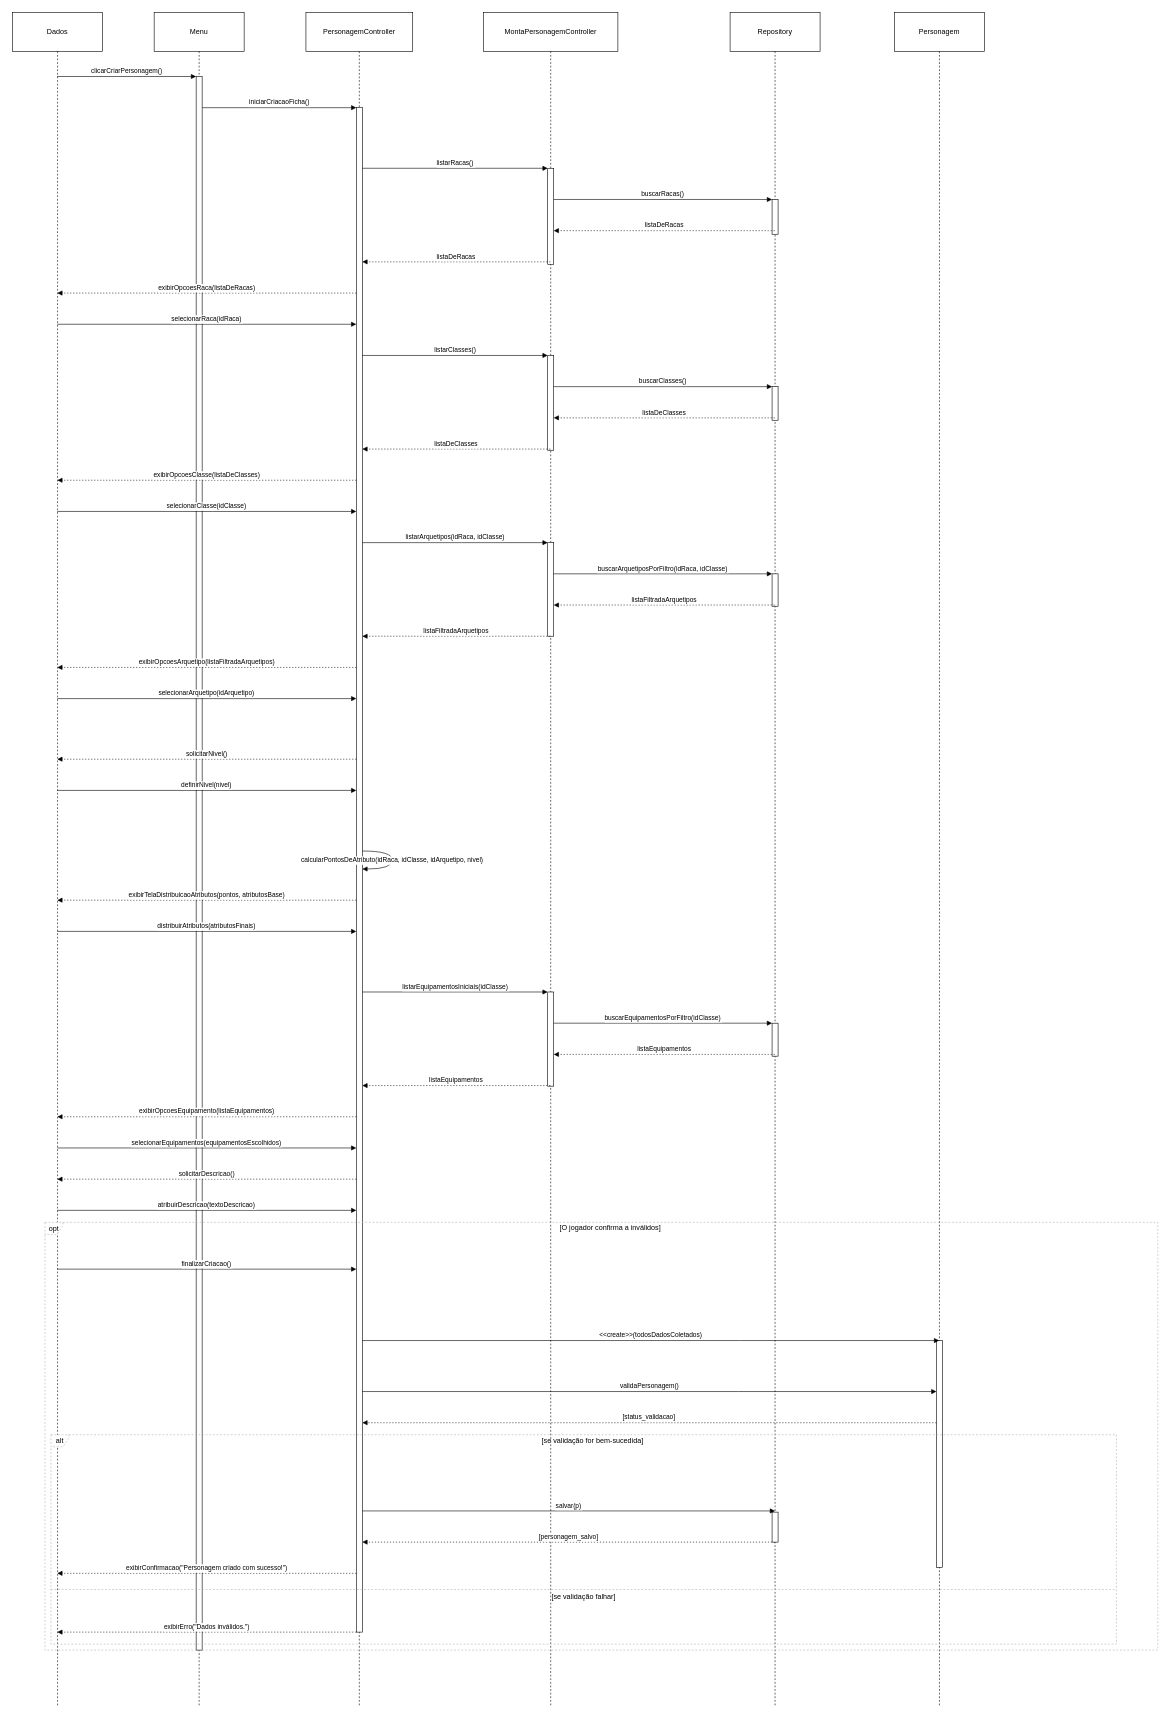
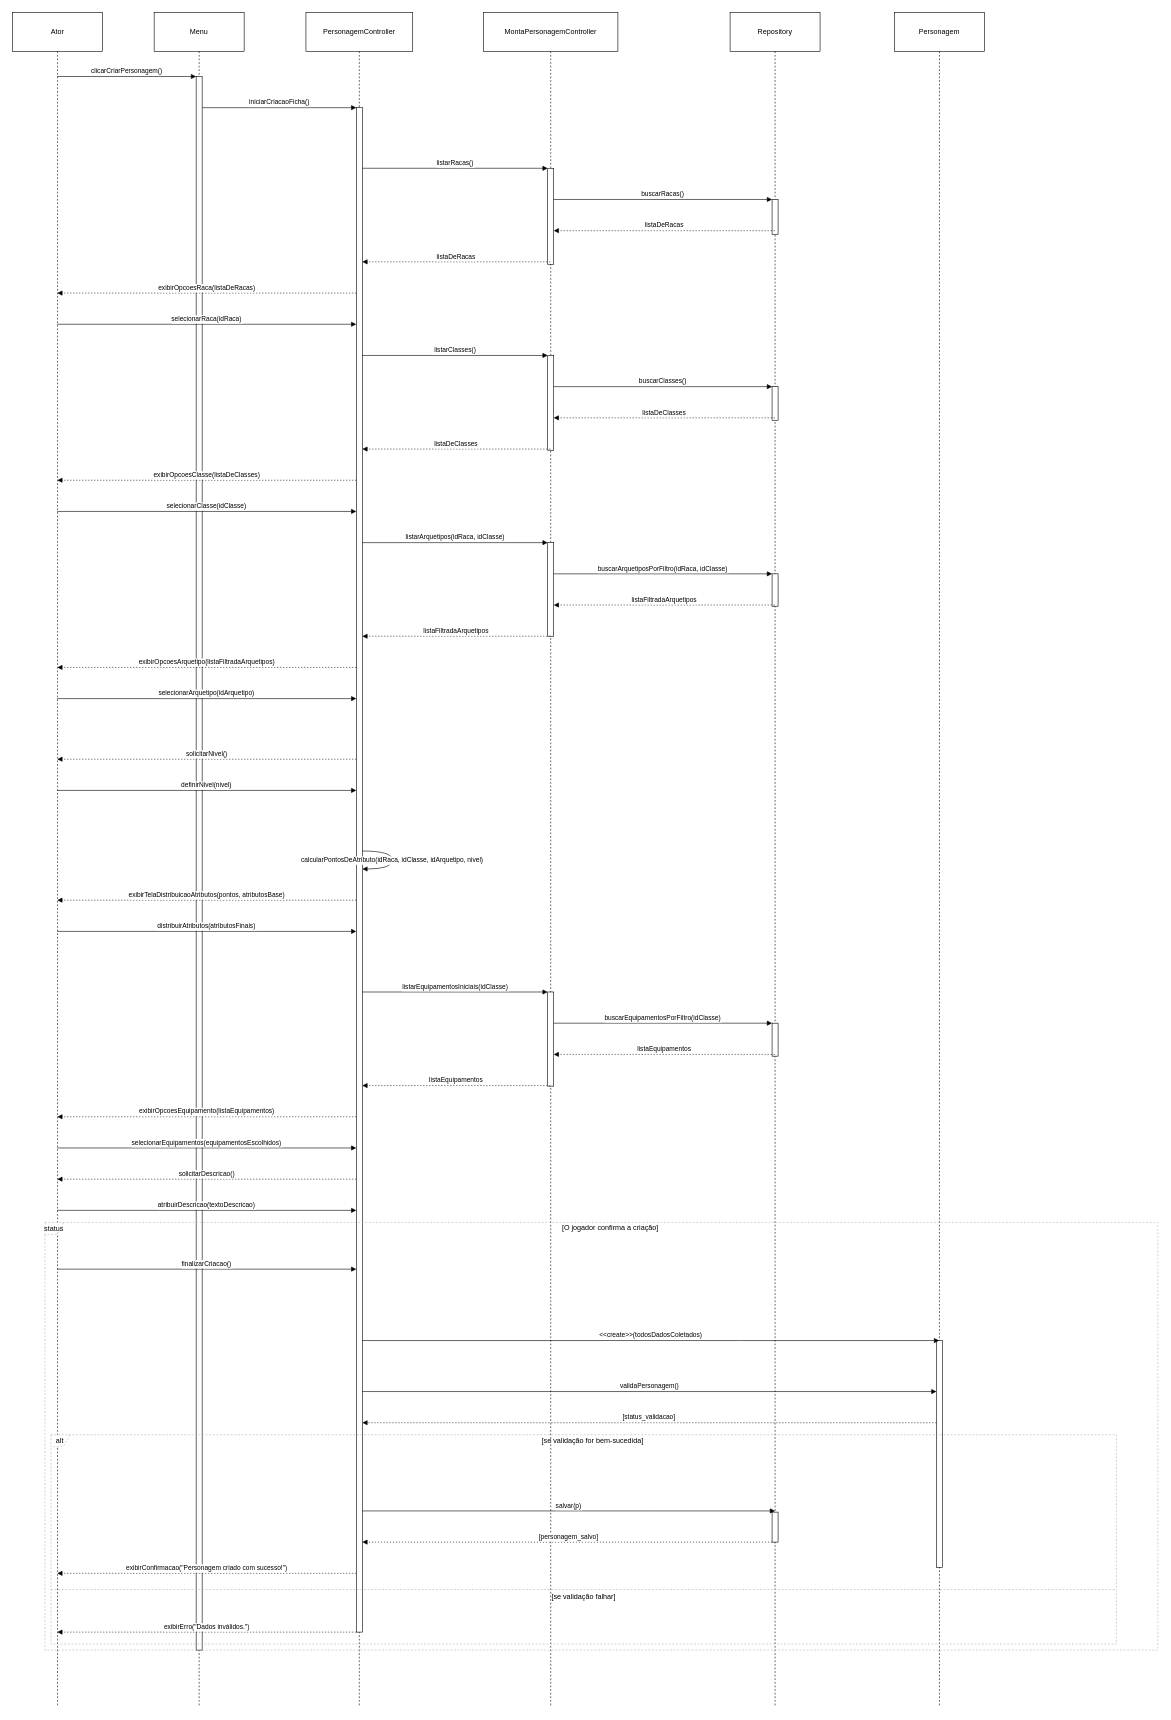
(57, 32) -> (57, 32)
(53, 1229) -> (53, 1229)
(610, 1229) -> (610, 1229)
